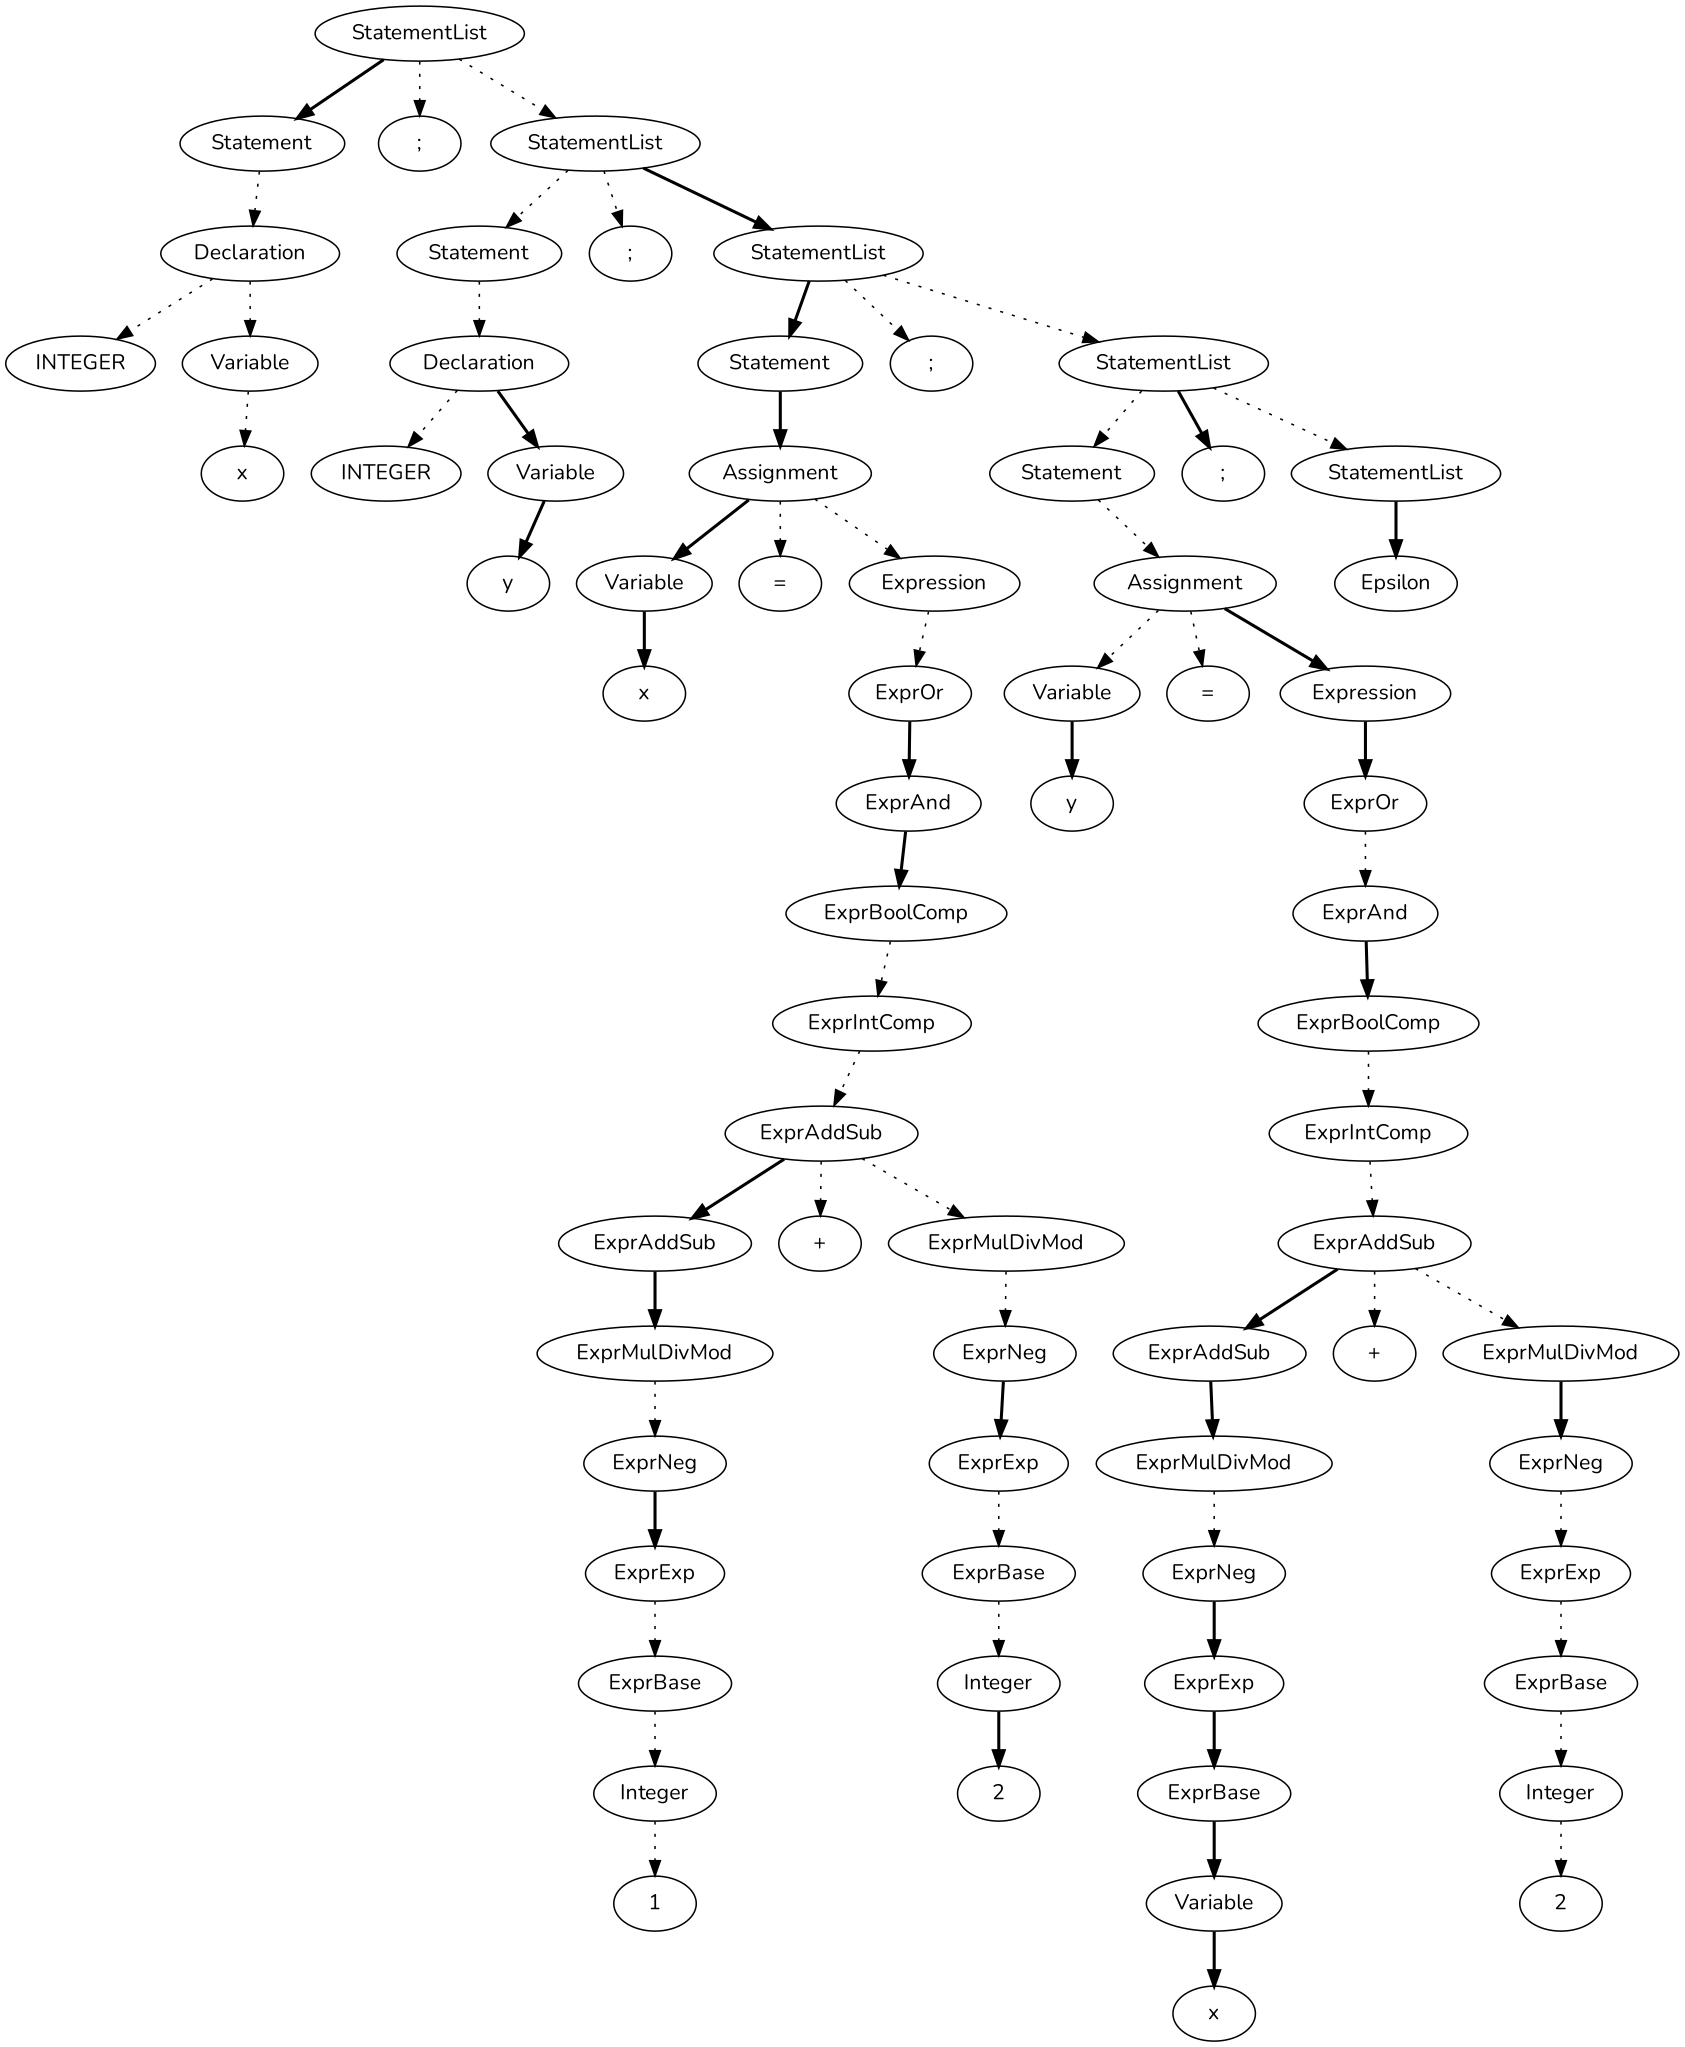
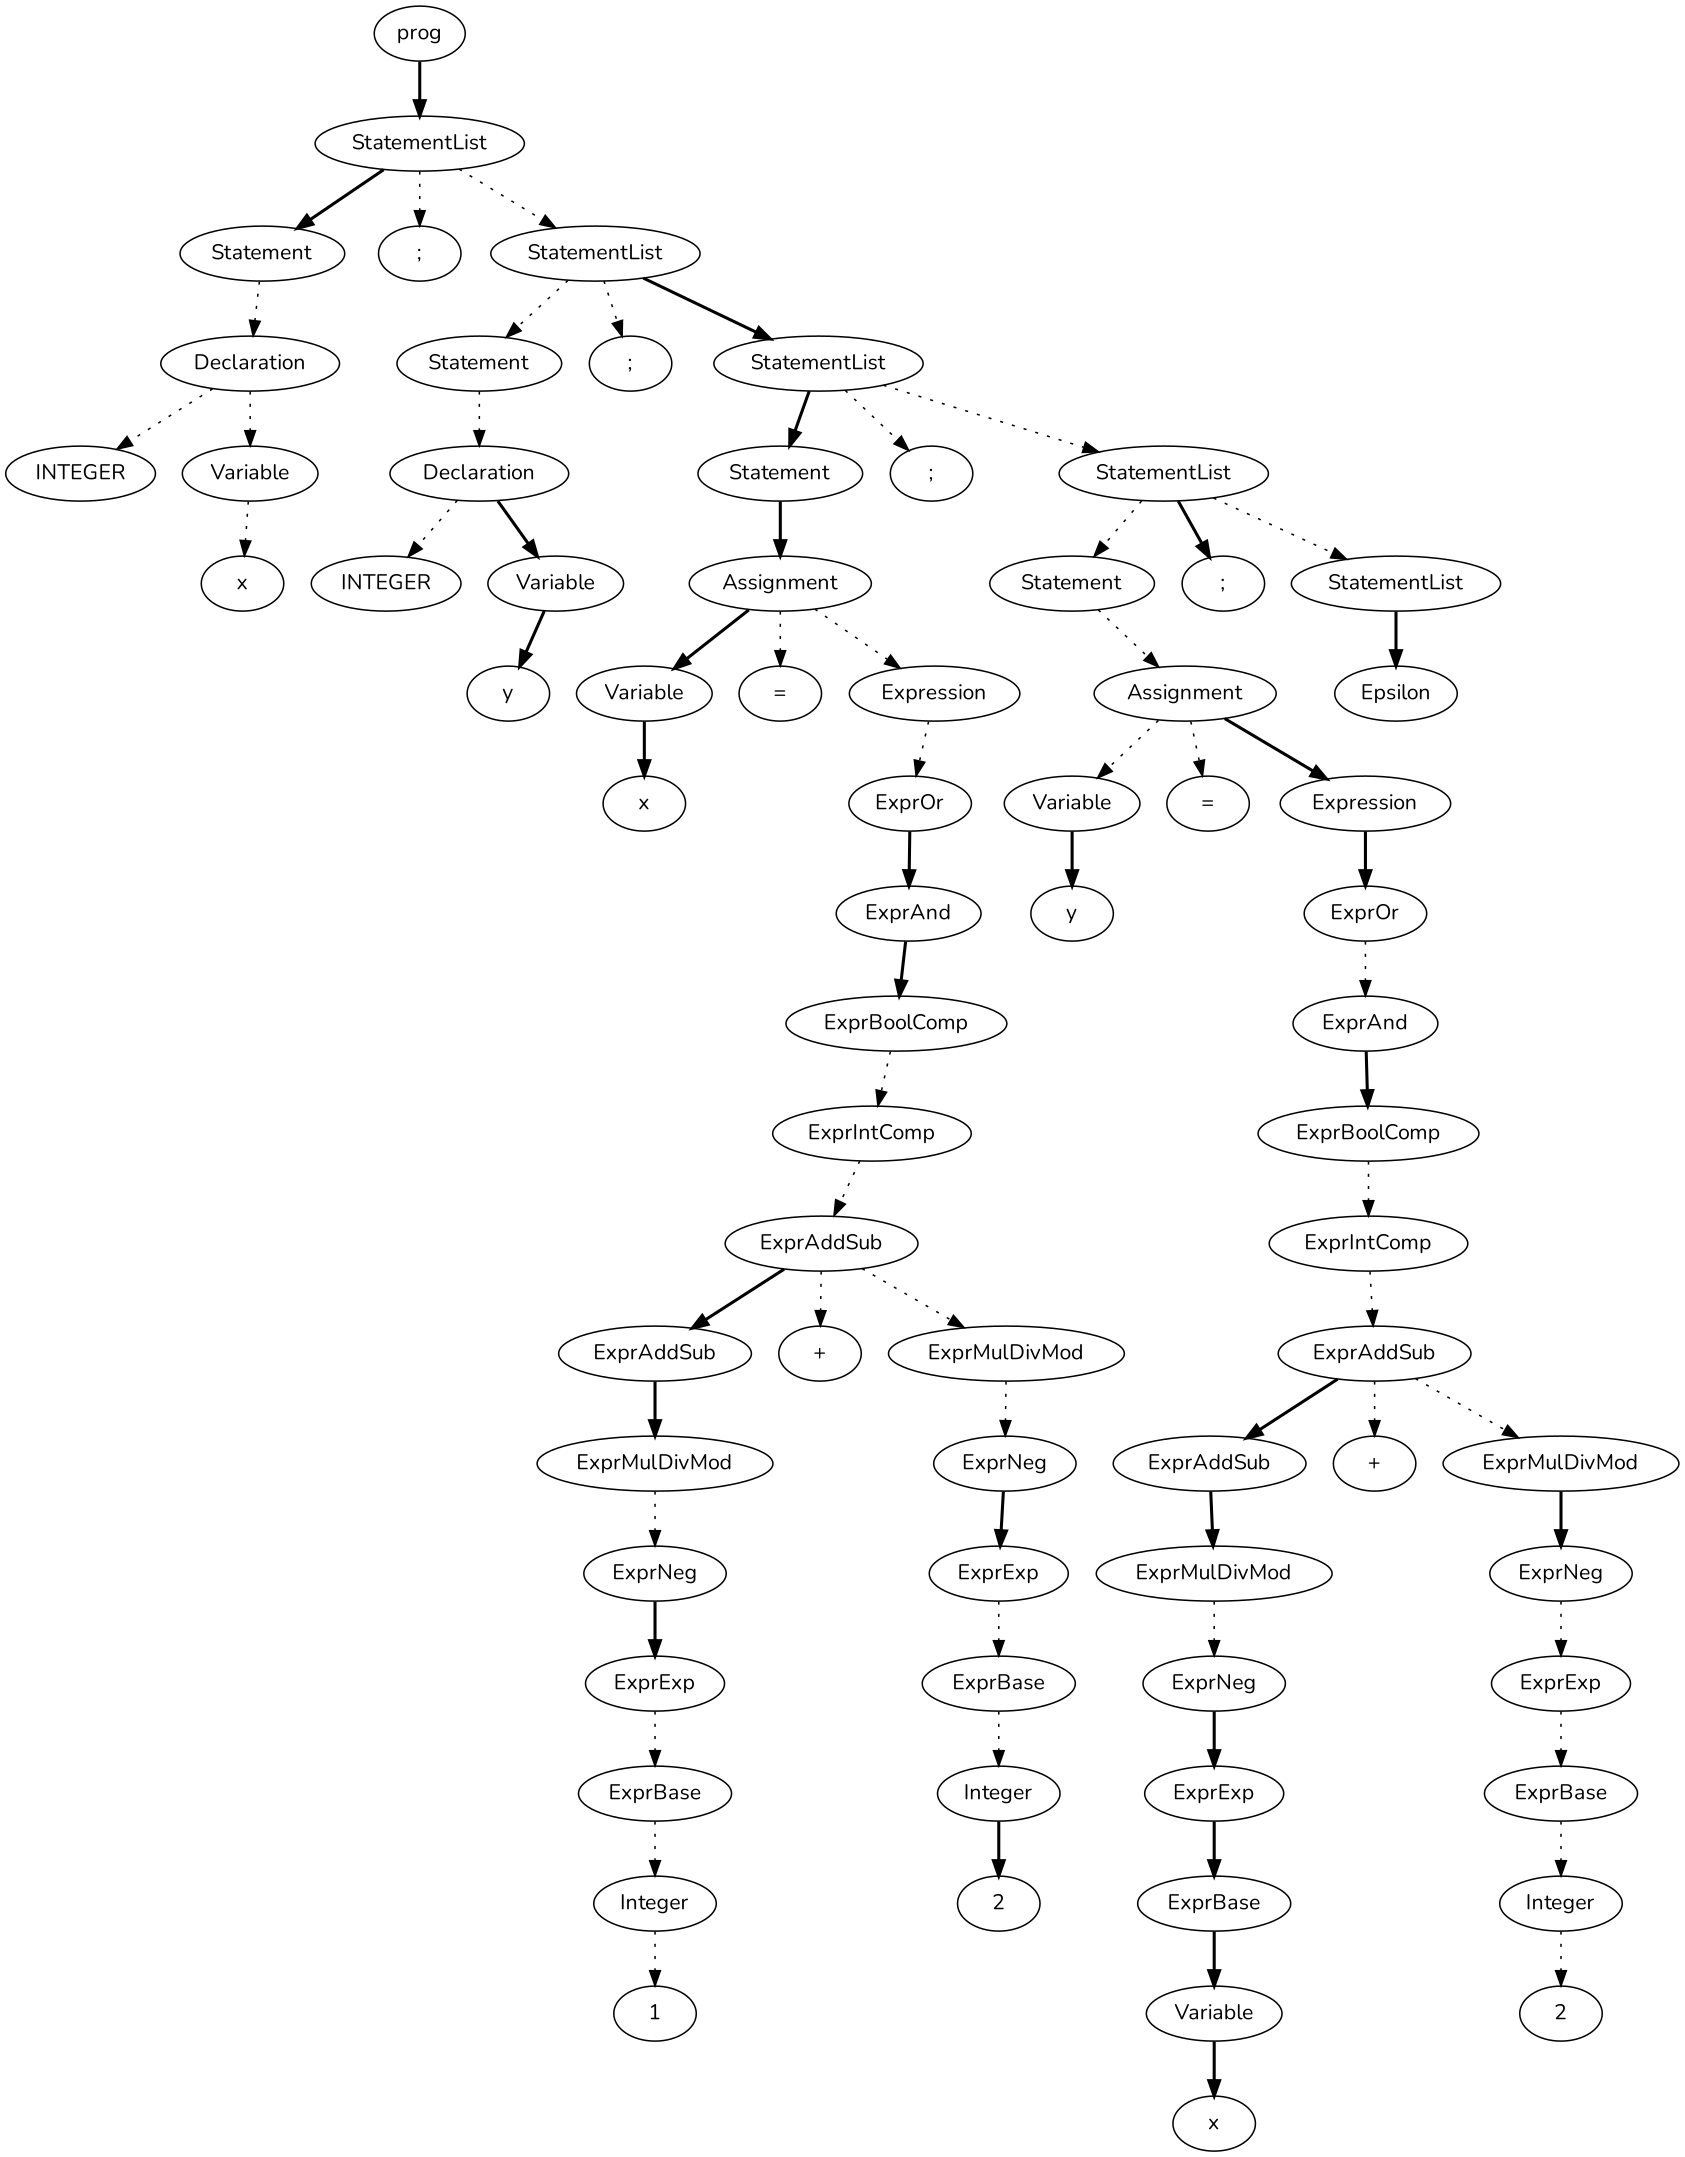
none -> (420, 34)
